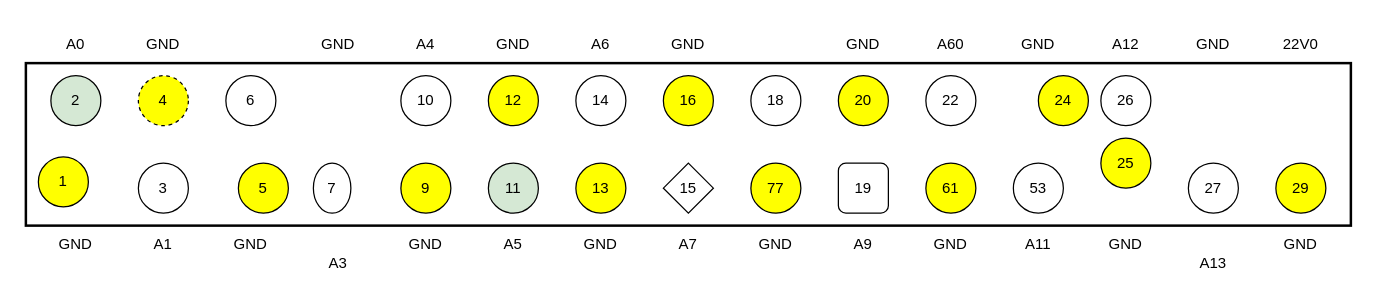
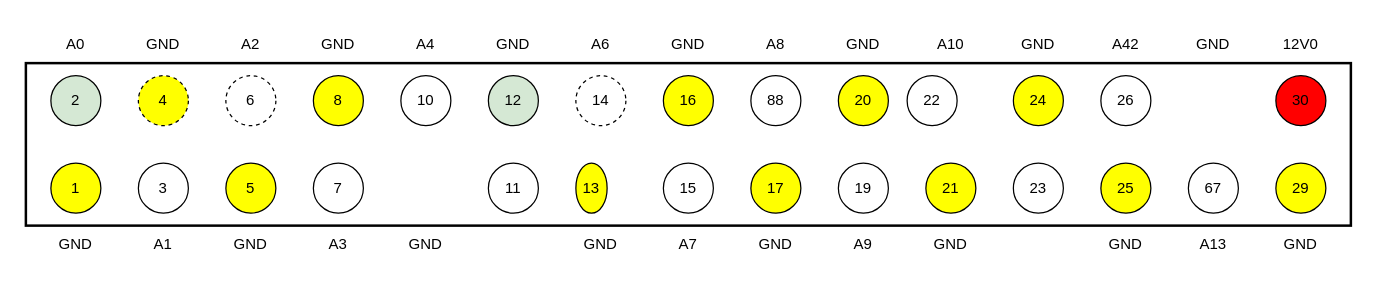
none -> (251, 44)
none -> (776, 44)
(951, 44) -> (951, 44)
(1126, 44) -> (1126, 44)
(1301, 44) -> (1301, 44)
(251, 101) -> (251, 101)
none -> (338, 101)
(513, 101) -> (513, 101)
(601, 101) -> (601, 101)
(776, 101) -> (776, 101)
(951, 101) -> (932, 101)
(1063, 101) -> (1038, 101)
none -> (1301, 101)
(1126, 163) -> (1126, 188)
(63, 182) -> (76, 188)
(263, 188) -> (251, 188)
(332, 188) -> (338, 188)
(426, 188) -> none
(513, 188) -> (513, 188)
(601, 188) -> (591, 188)
(688, 188) -> (688, 188)
(776, 188) -> (776, 188)
(863, 188) -> (863, 188)
(951, 188) -> (951, 188)
(1038, 188) -> (1038, 188)
(1213, 188) -> (1213, 188)
(513, 244) -> none
(1038, 244) -> none
(338, 263) -> (338, 244)
(1213, 263) -> (1213, 244)
